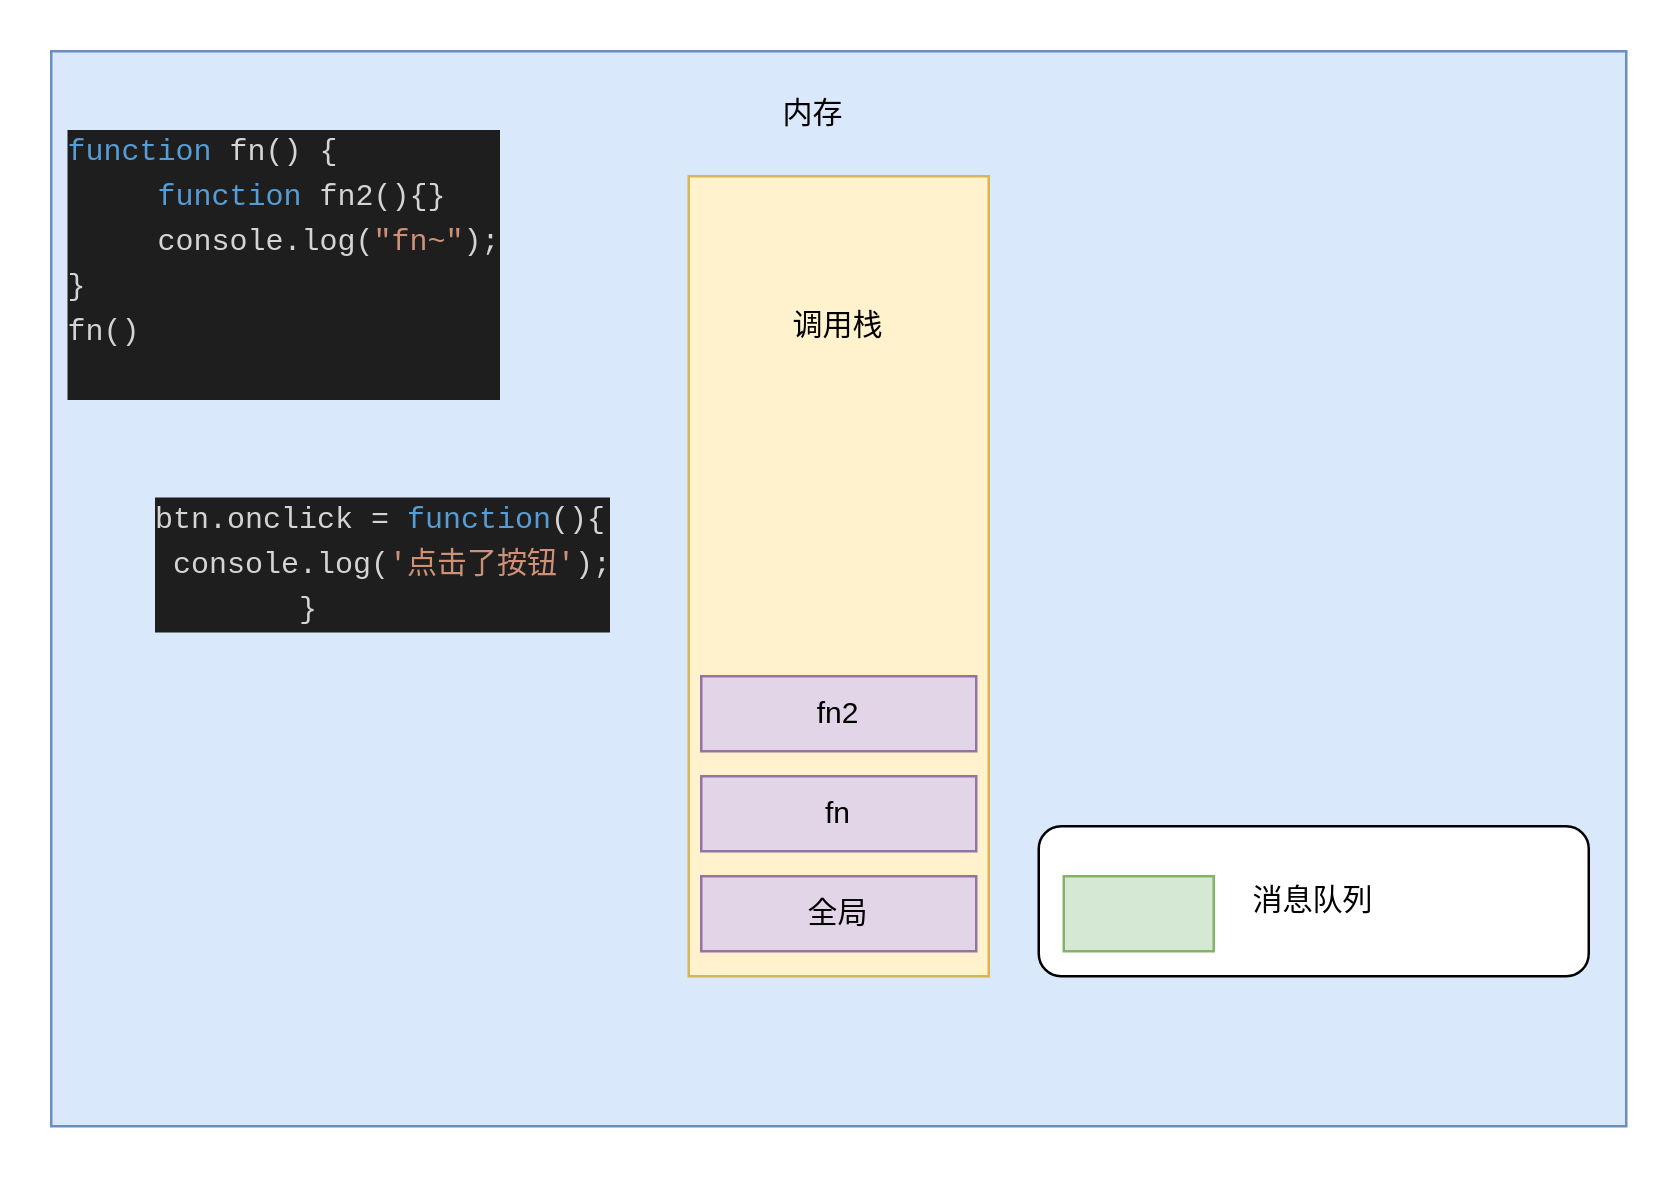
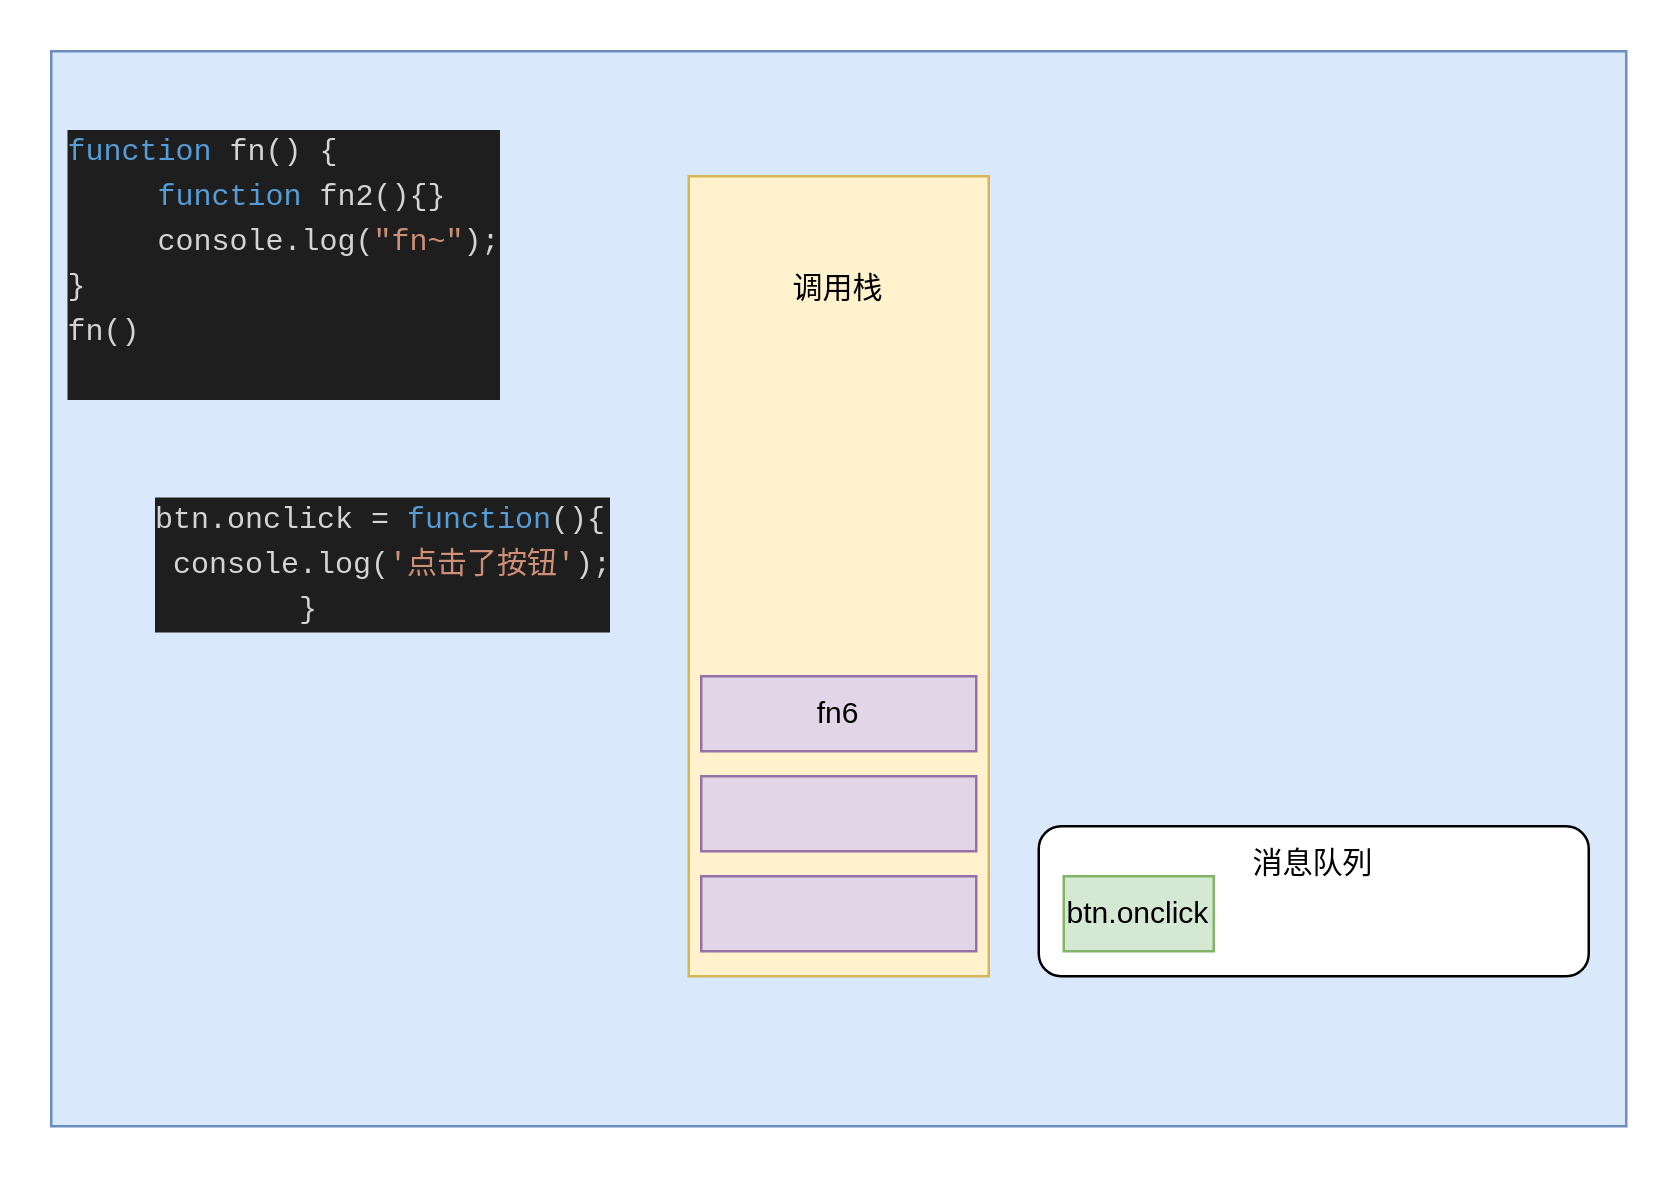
(814, 114) -> none
(839, 326) -> (839, 289)
(839, 714) -> (839, 714)
(839, 814) -> none
(1314, 901) -> (1314, 864)
(839, 914) -> none
none -> (1139, 914)
